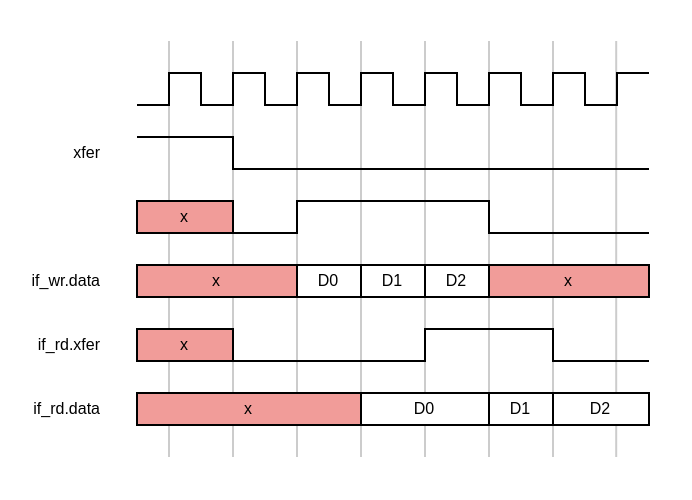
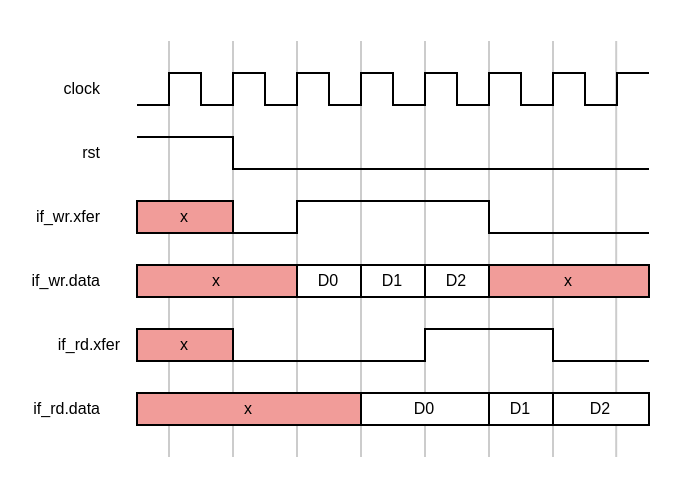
none -> (73, 89)
(83, 153) -> (88, 153)
none -> (73, 217)
(73, 345) -> (93, 345)
